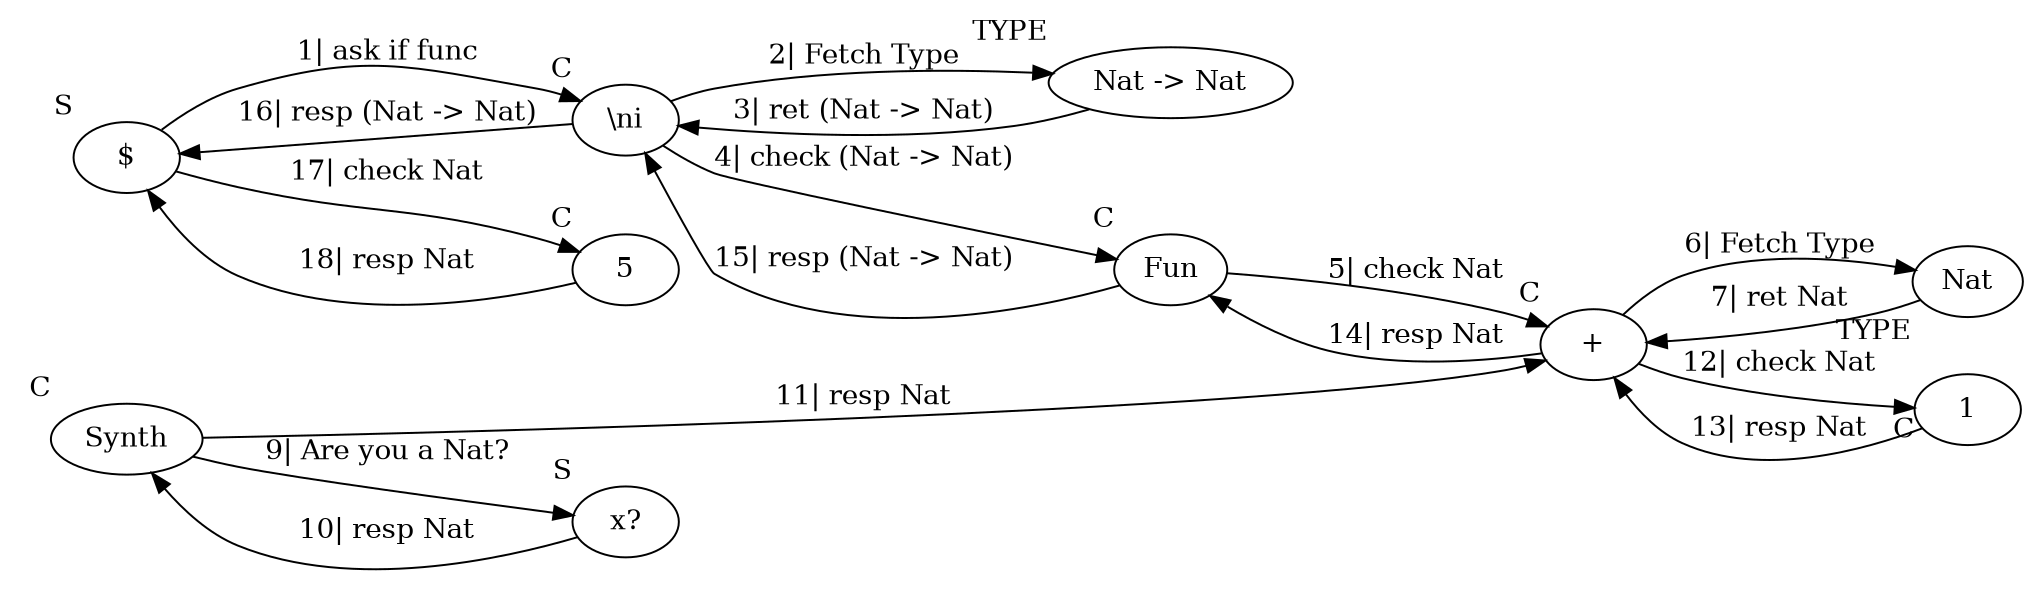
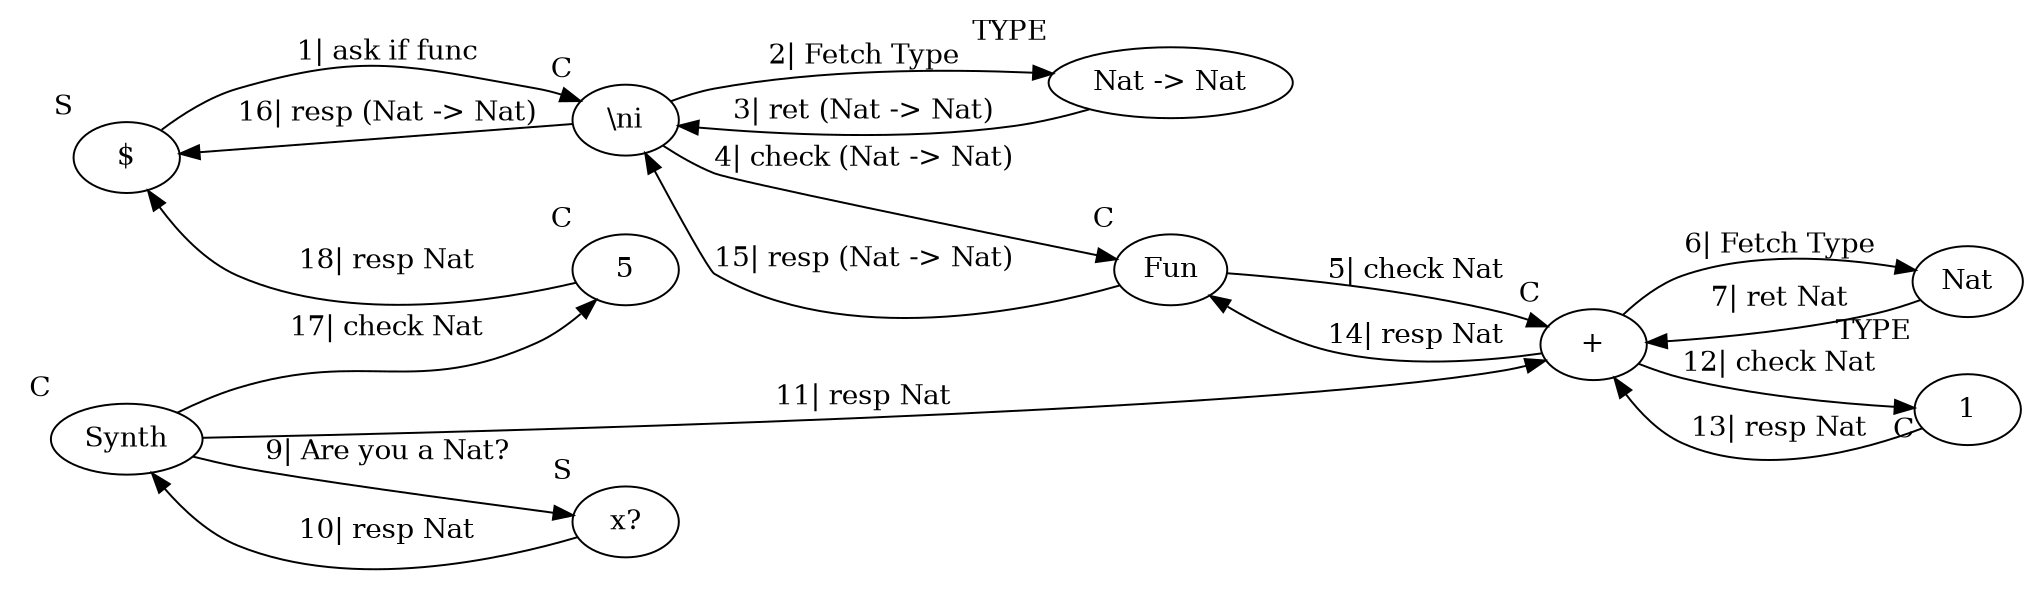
(368, 208) -> (382, 371)
